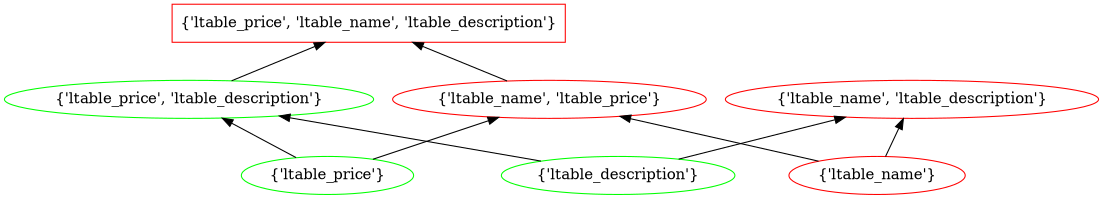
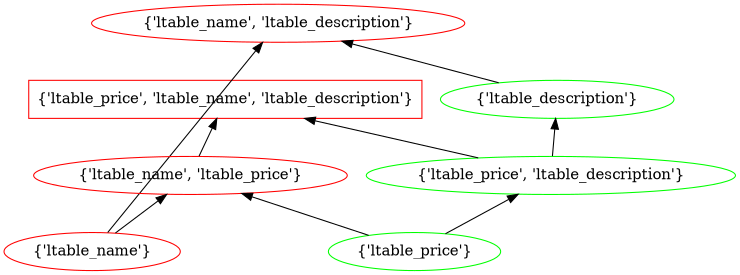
(409, 138) -> (554, 143)
